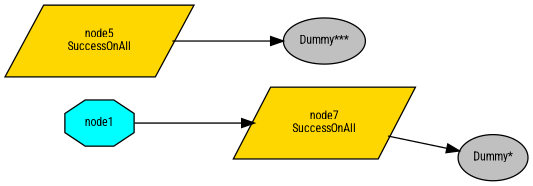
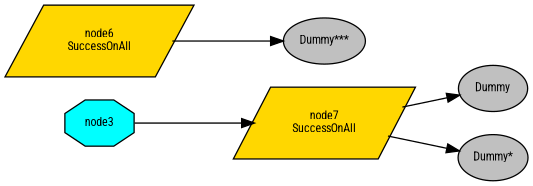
(99, 41) -> (99, 41)
none -> (493, 88)
(99, 123) -> (99, 123)
